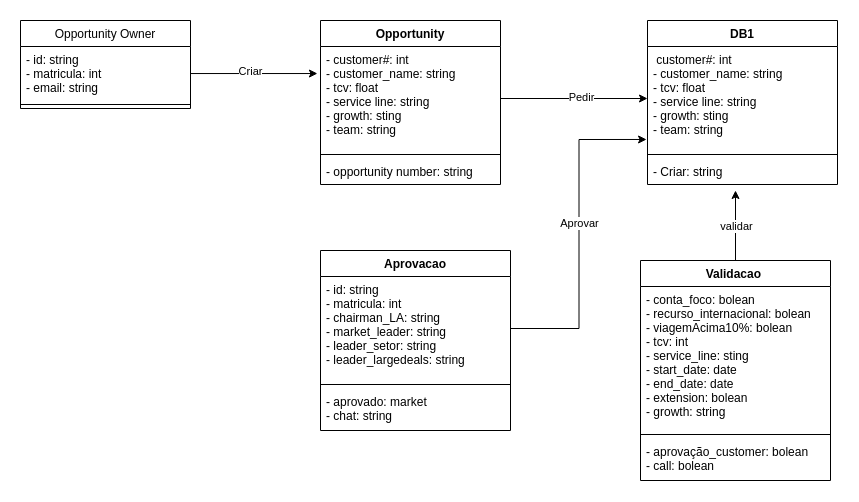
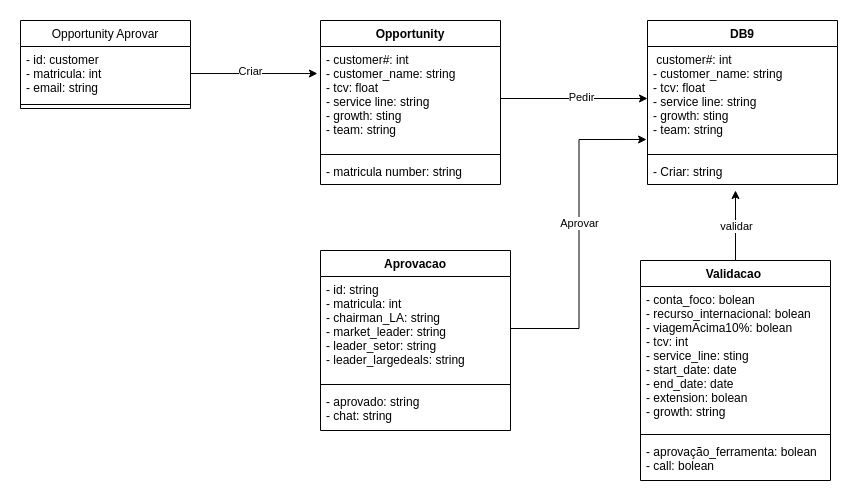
(105, 34) -> (105, 34)
(742, 34) -> (742, 34)
(59, 60) -> (67, 60)
(411, 172) -> (402, 172)
(382, 402) -> (380, 402)
(734, 452) -> (741, 452)
